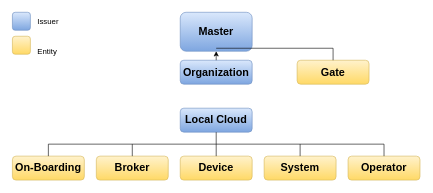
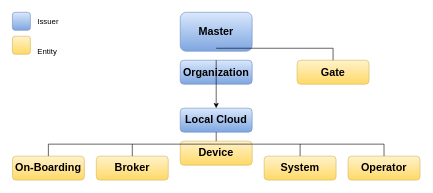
(216, 56) -> (216, 102)
(216, 168) -> (216, 153)
